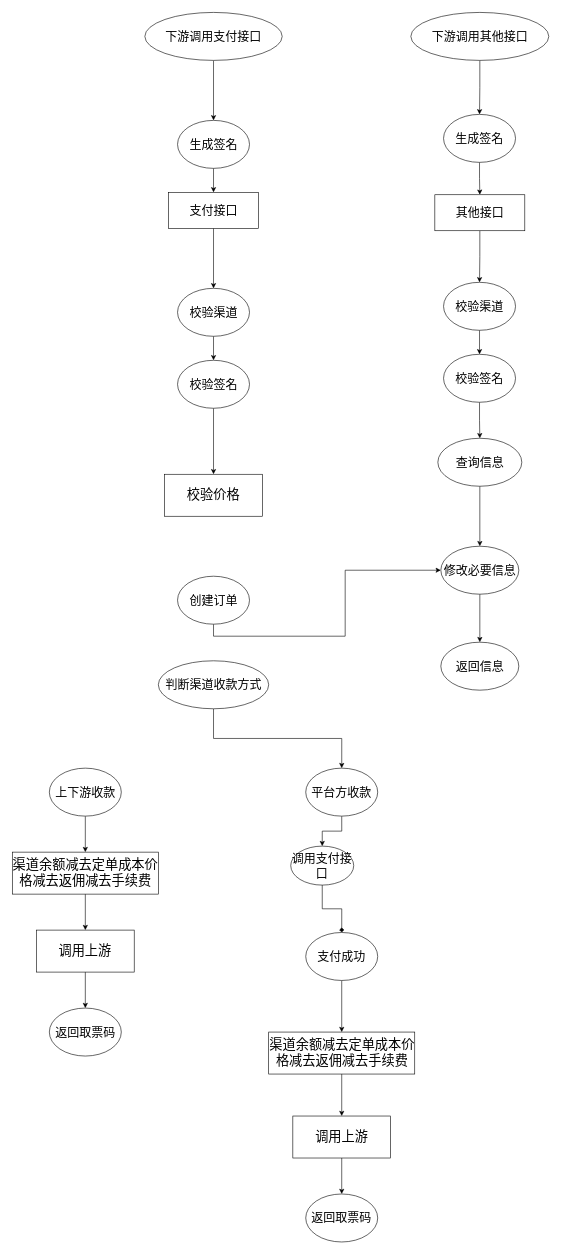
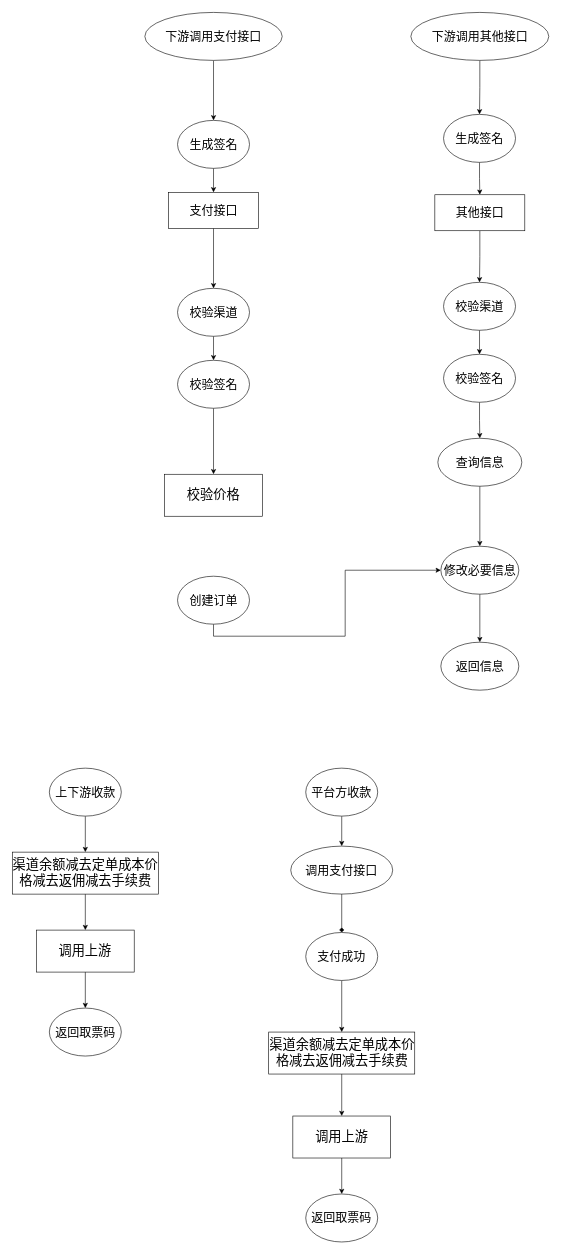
(214, 685) -> none
(264, 739) -> none
(322, 866) -> (342, 870)
